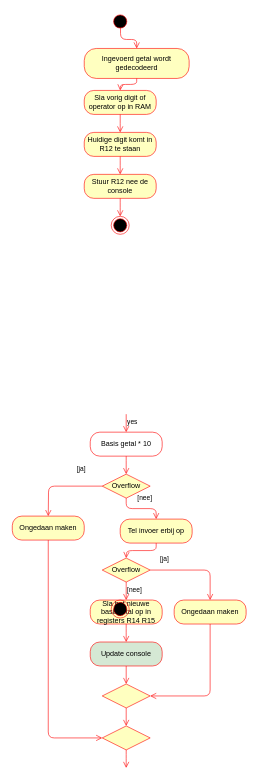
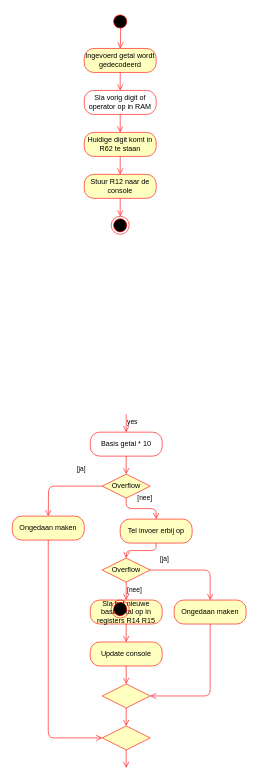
(137, 63) -> (120, 60)
(120, 102) -> (120, 102)
(120, 144) -> (120, 144)
(120, 186) -> (120, 186)
(126, 654) -> (126, 654)
